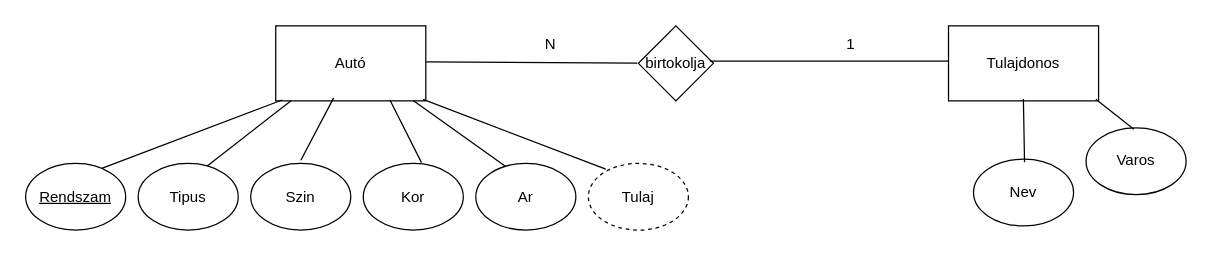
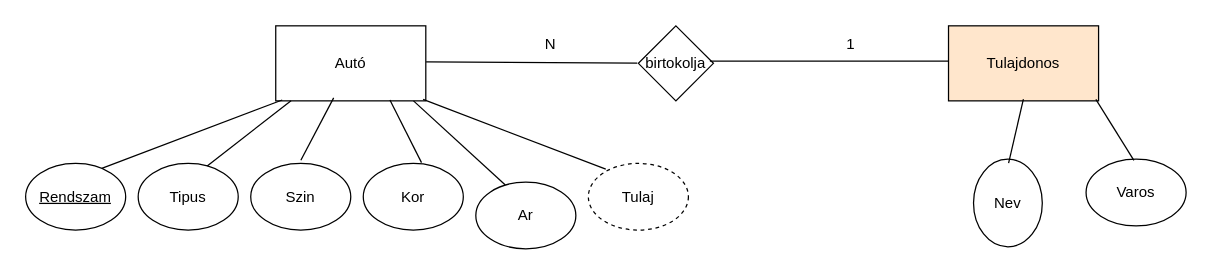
(1023, 63) -> (1023, 63)
(1136, 161) -> (1136, 192)
(1023, 192) -> (1008, 203)
(526, 196) -> (526, 215)
